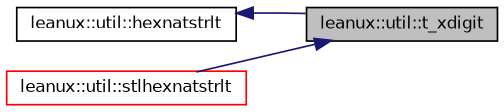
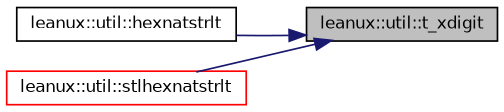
(280, 13) -> (263, 36)
